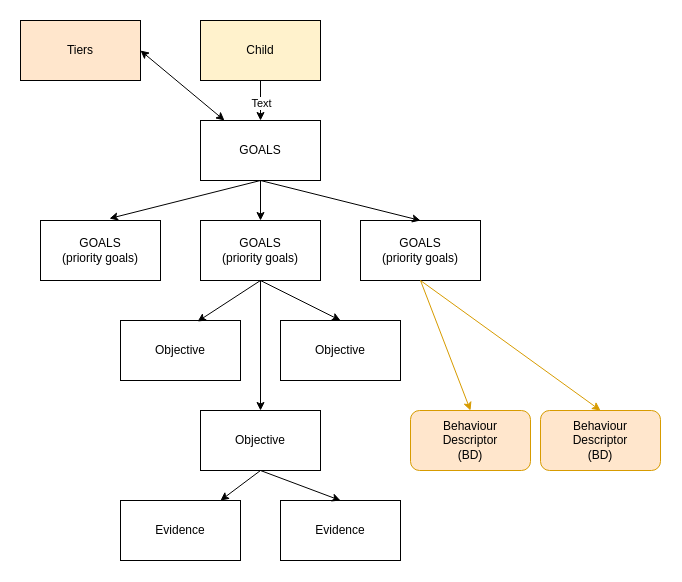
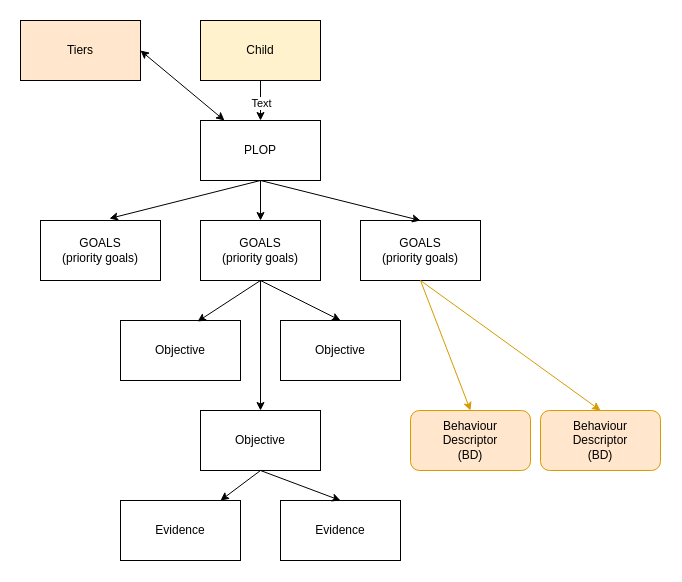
(261, 151) -> (261, 151)
